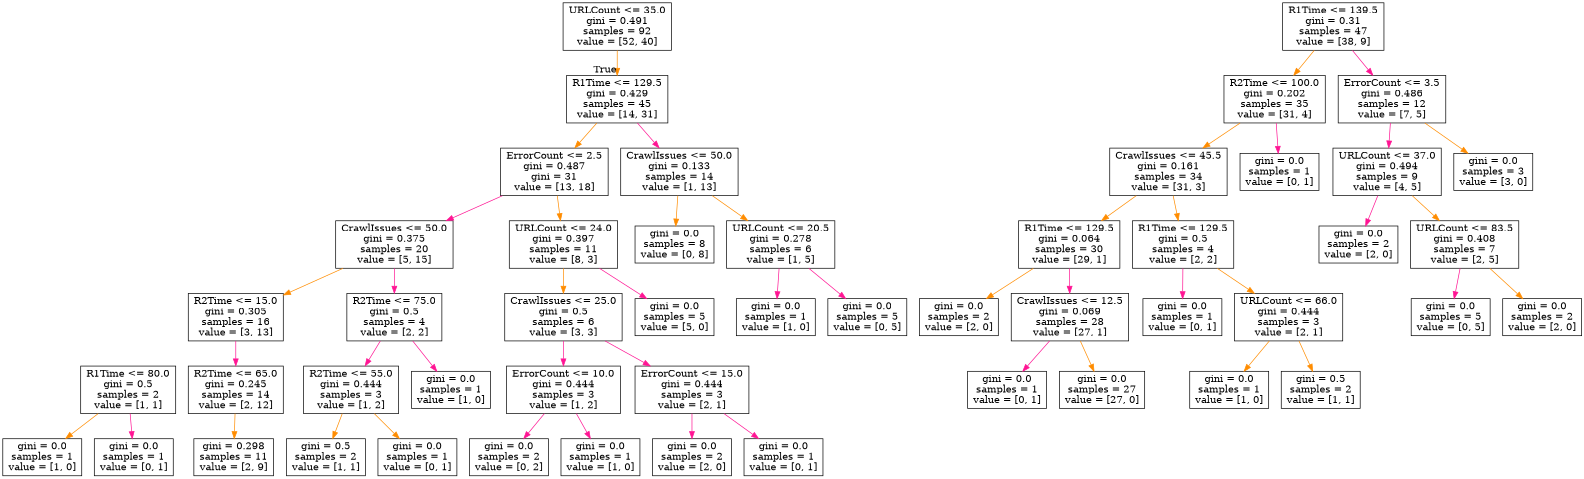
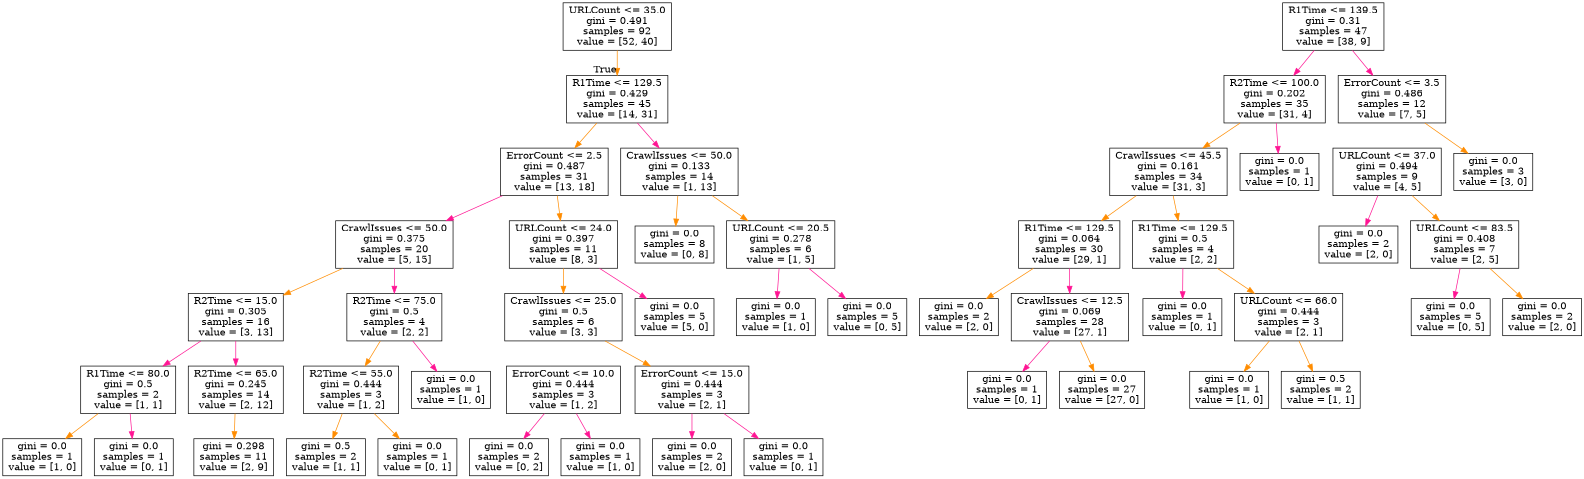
(1306, 60) -> (1306, 60)
(1390, 132) -> none
(554, 172) -> (554, 172)
(375, 350) -> (375, 350)
(563, 350) -> none
none -> (185, 351)
(625, 352) -> (625, 352)
